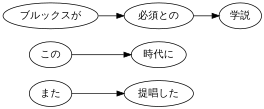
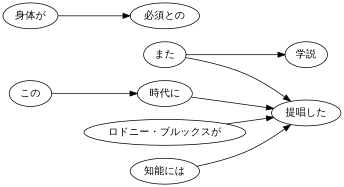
(51, 16) -> (30, 16)
(203, 16) -> (232, 55)
none -> (229, 102)
none -> (165, 132)
none -> (165, 171)
